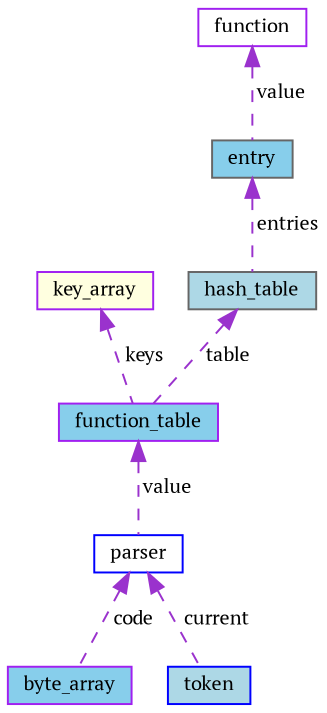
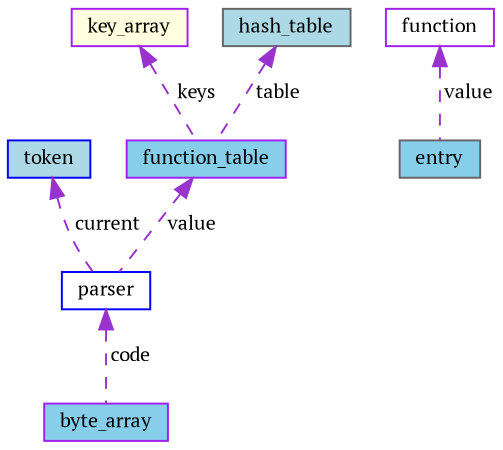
(252, 235) -> none
(179, 629) -> (71, 236)
